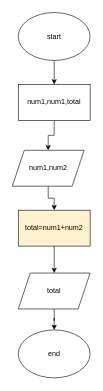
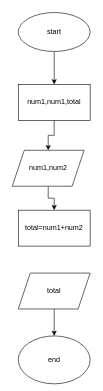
(54, 36) -> (54, 32)
(54, 228) -> (54, 228)
(54, 267) -> none
(54, 354) -> (54, 360)
